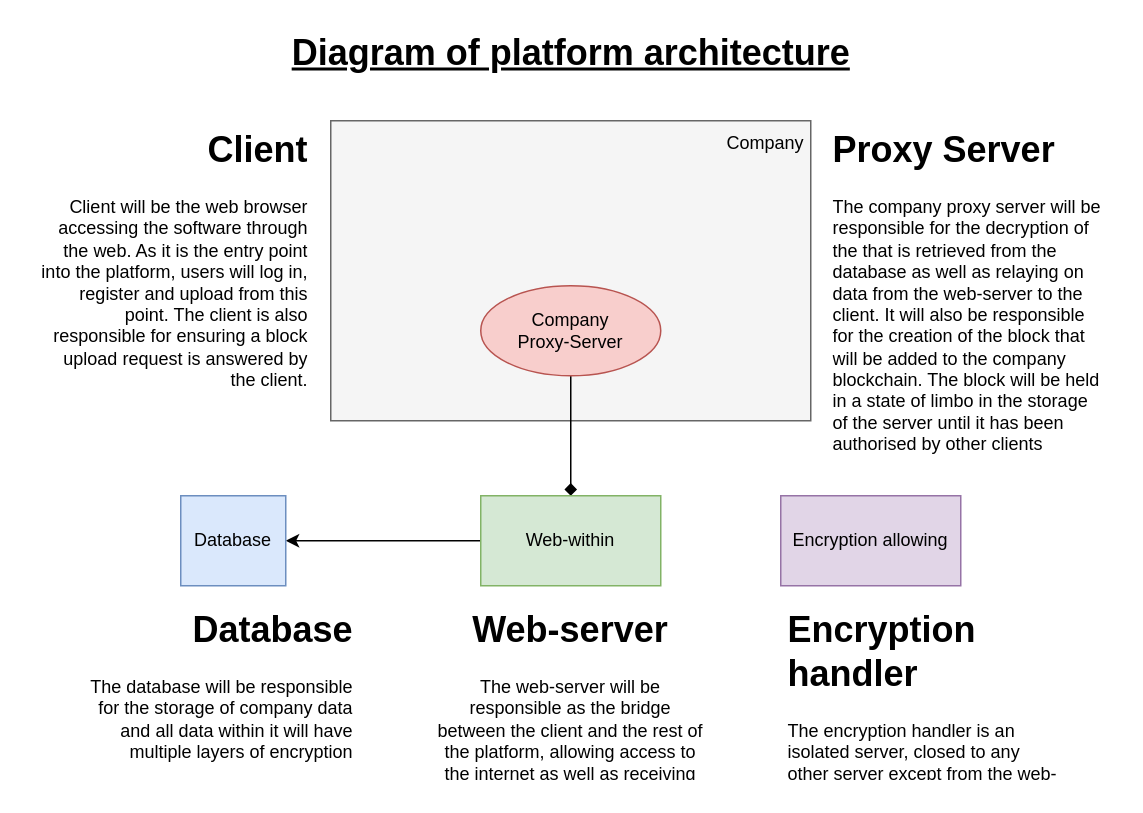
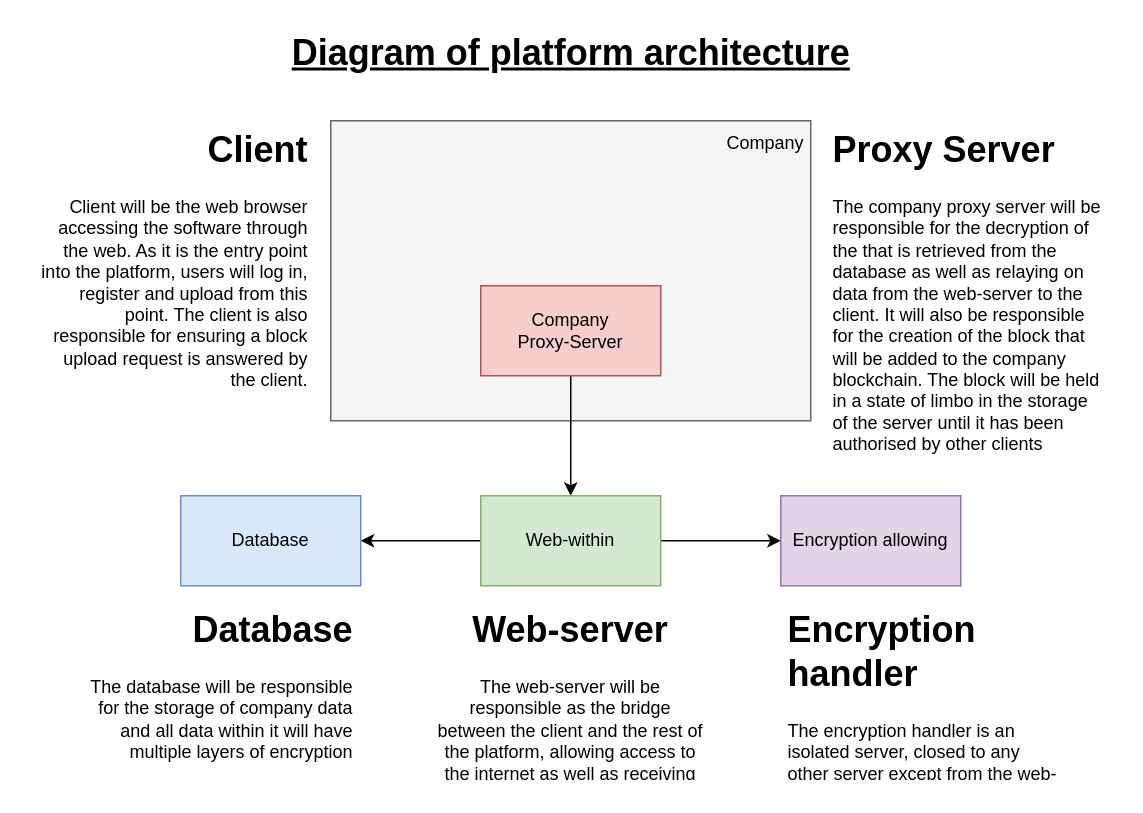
(571, 331) -> (571, 331)
(571, 483) -> (571, 484)
(233, 541) -> (271, 541)
none -> (716, 541)
